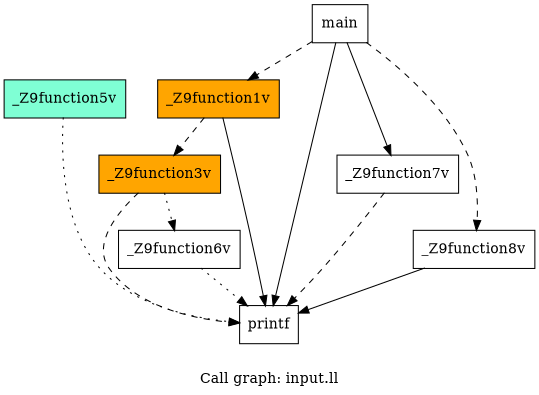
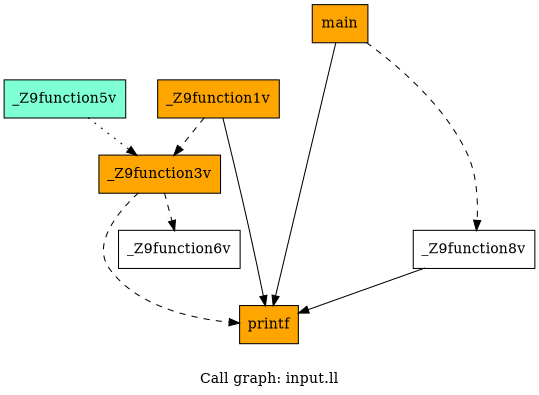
(340, 24) -> (340, 24)
(285, 58) -> none
(398, 174) -> none
(168, 207) -> (168, 207)
(95, 262) -> (108, 133)
(220, 284) -> none
(269, 325) -> (269, 325)
